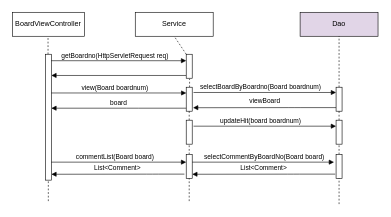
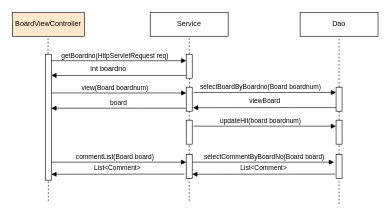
(48, 24) -> (48, 24)
(174, 24) -> (189, 24)
(339, 24) -> (339, 24)
none -> (108, 69)
